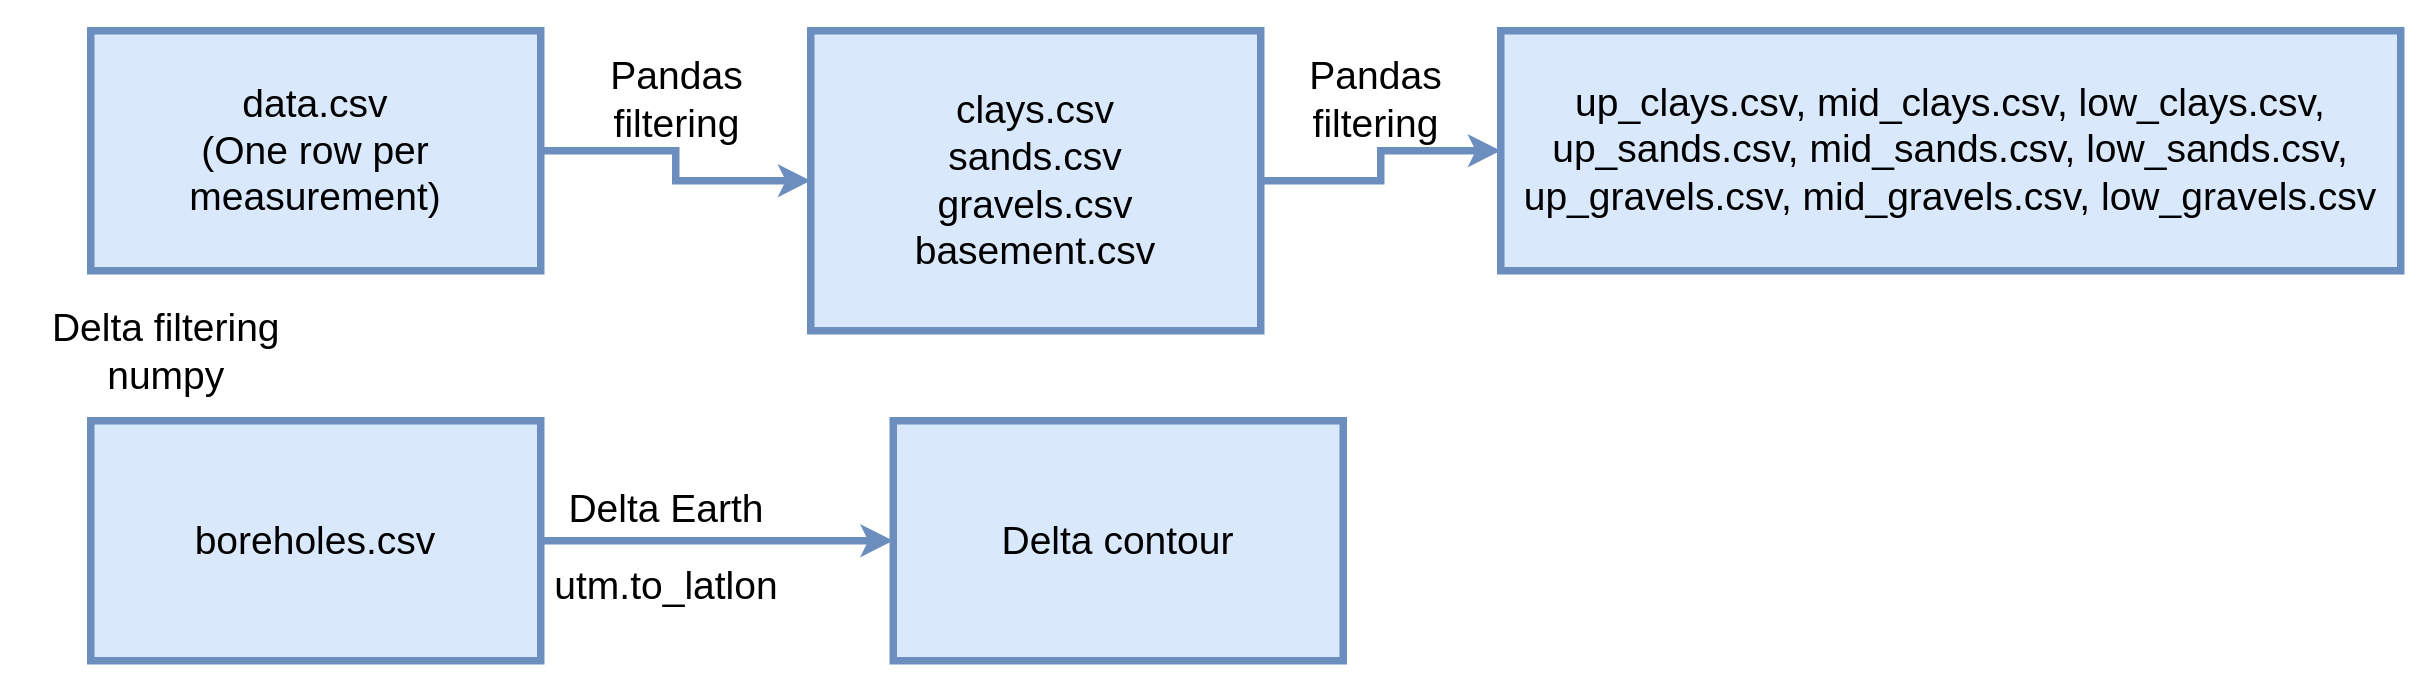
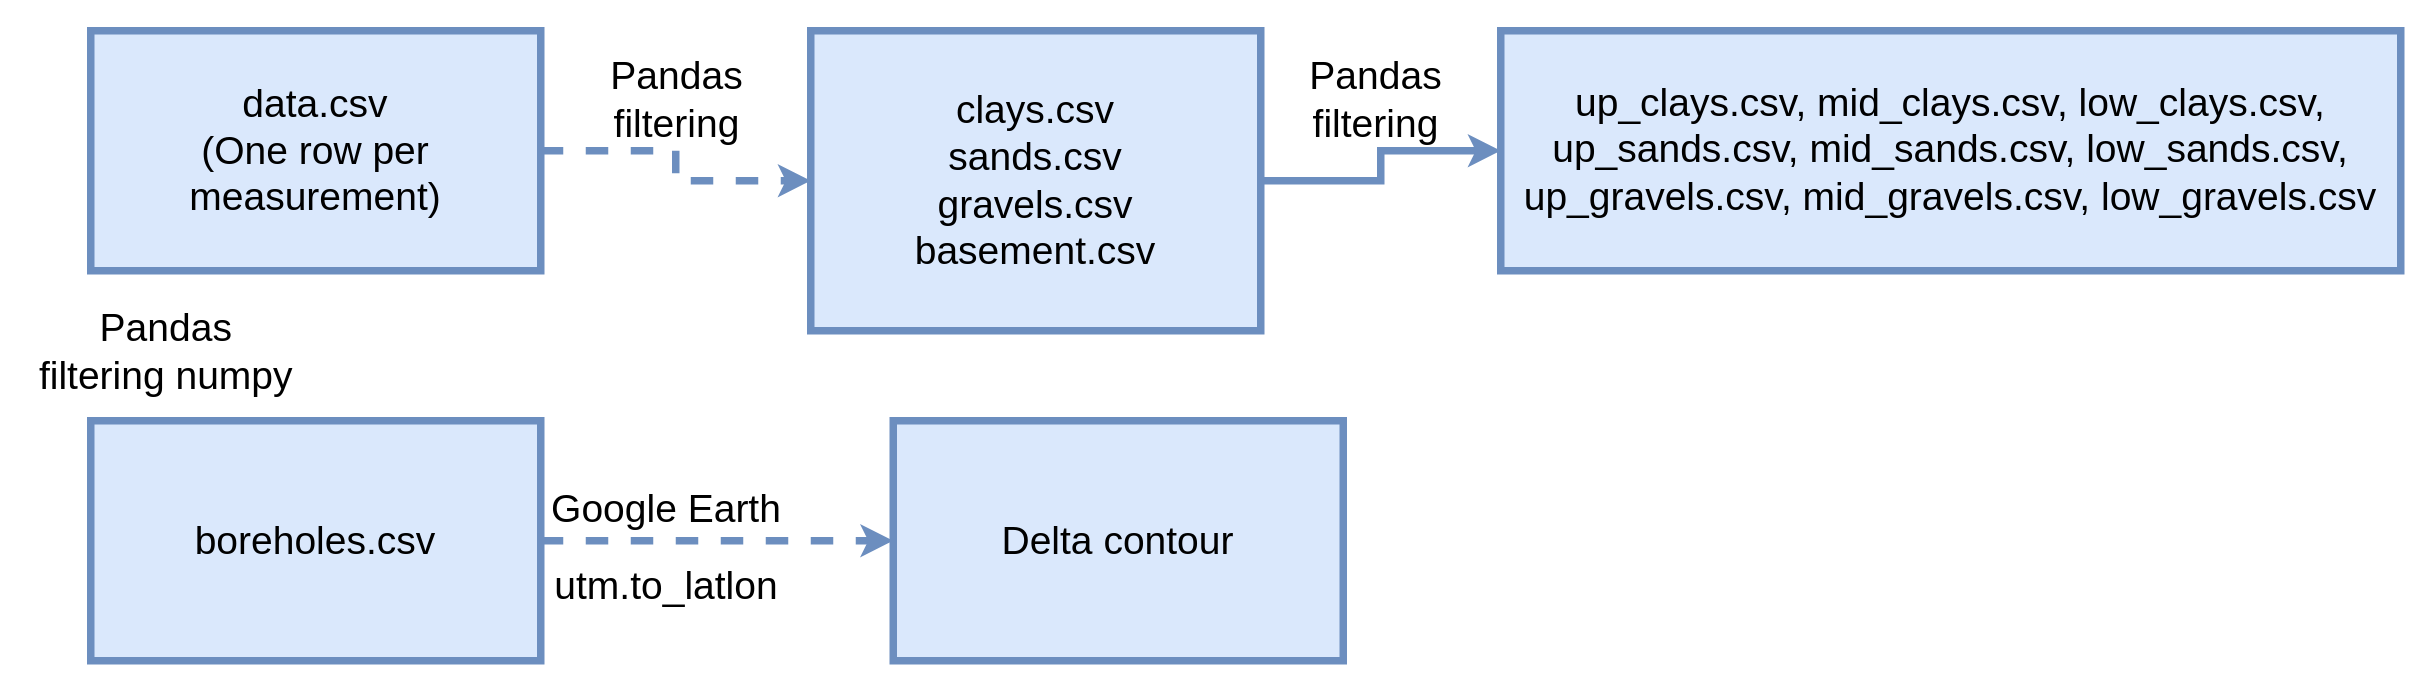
(574, 151) -> (574, 151)
(167, 352) -> (167, 352)
(667, 509) -> (667, 509)
(574, 541) -> (574, 541)
